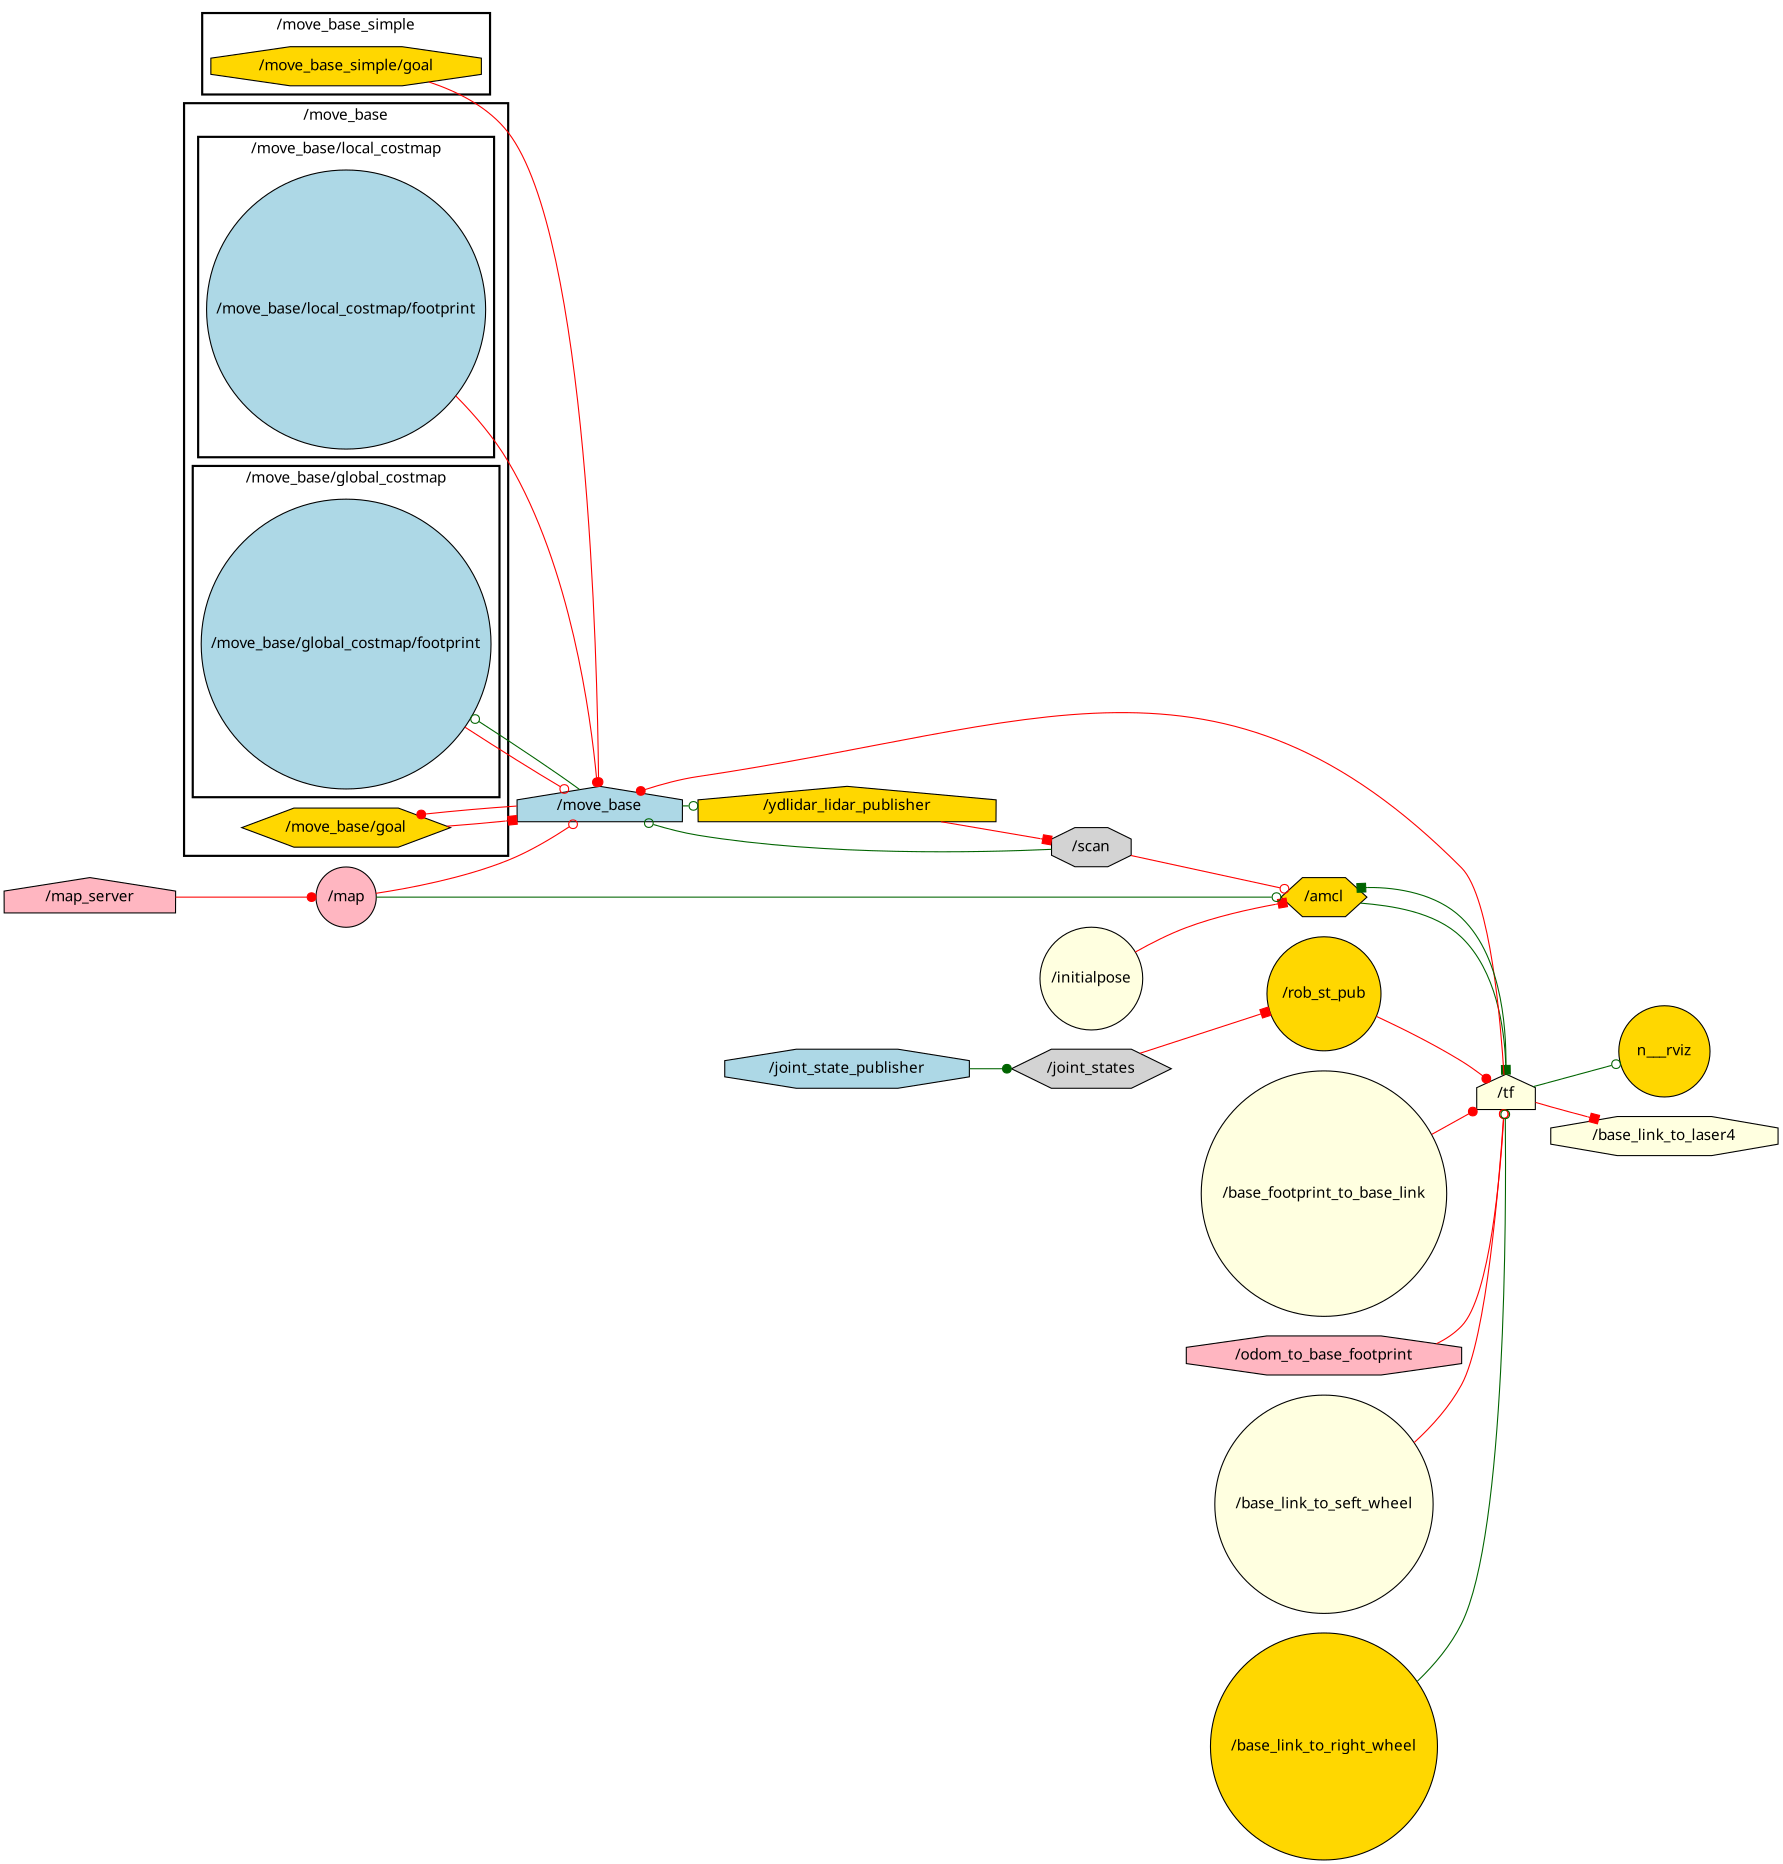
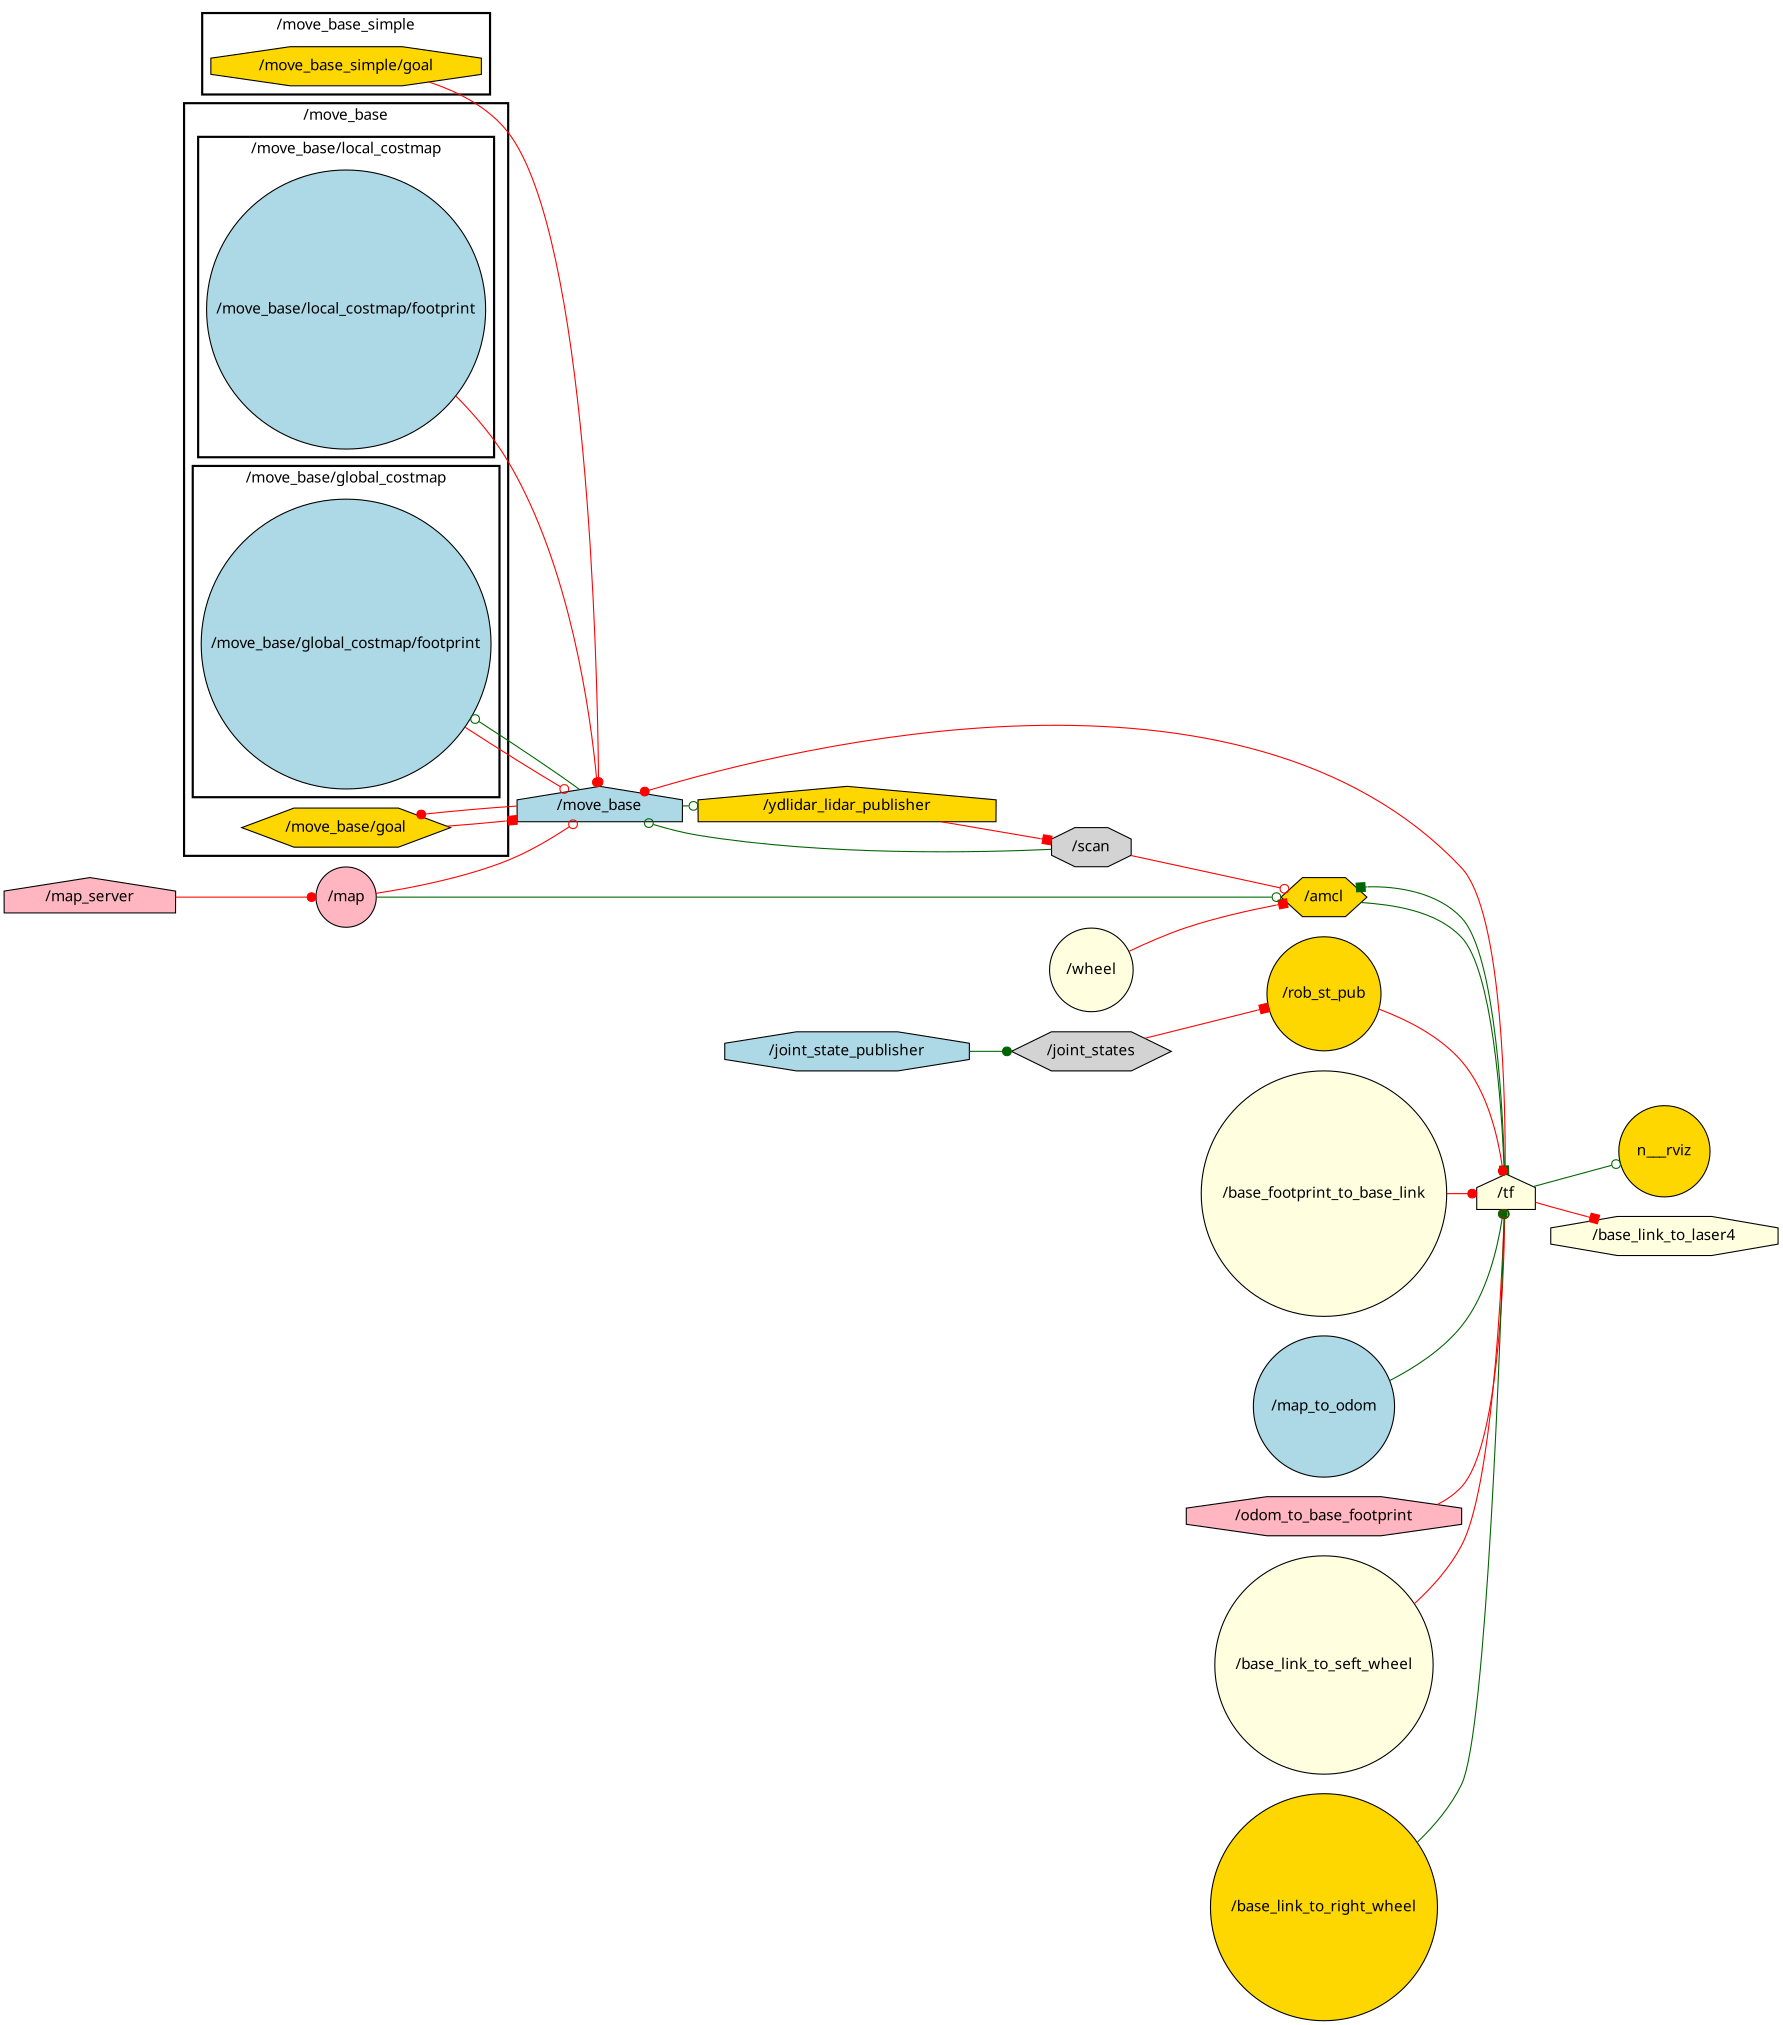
(1091, 979) -> (1091, 970)
none -> (1324, 1407)
